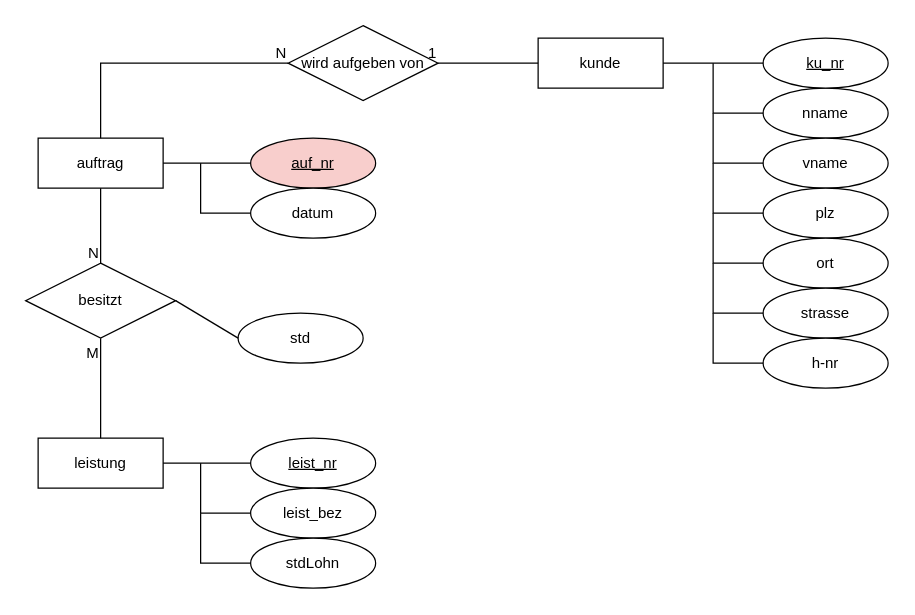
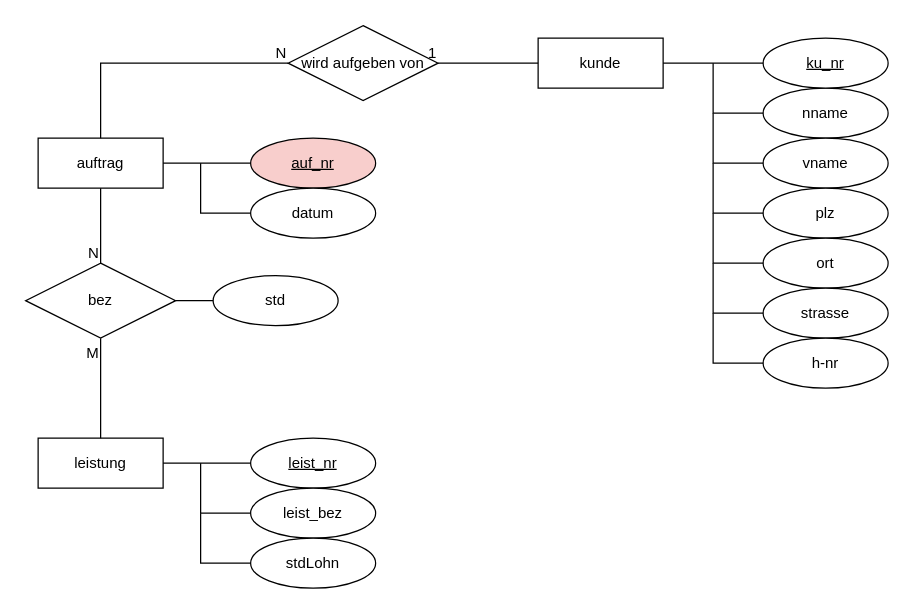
(101, 301) -> (101, 301)
(301, 338) -> (276, 301)
